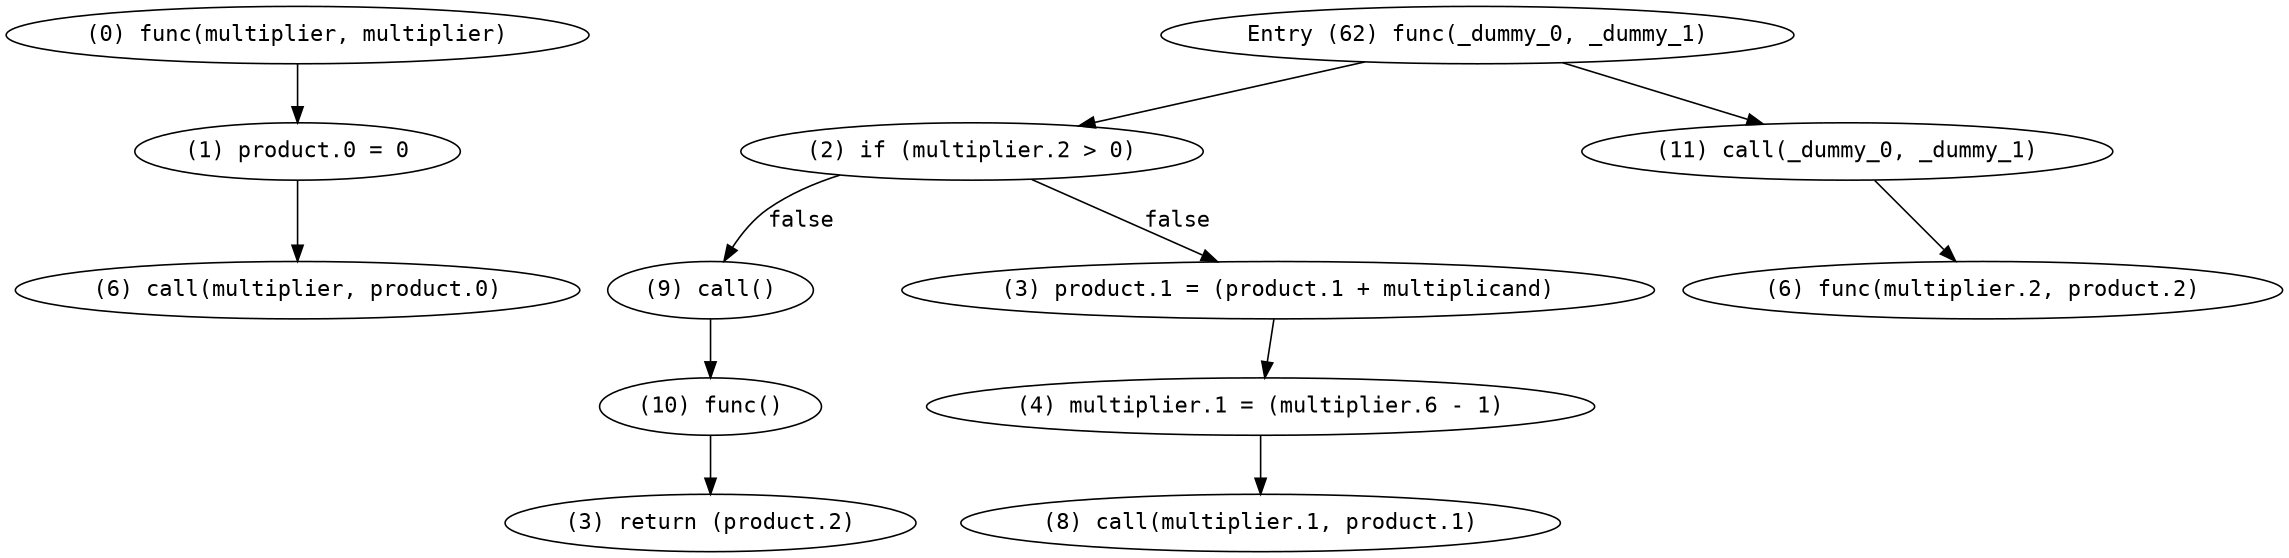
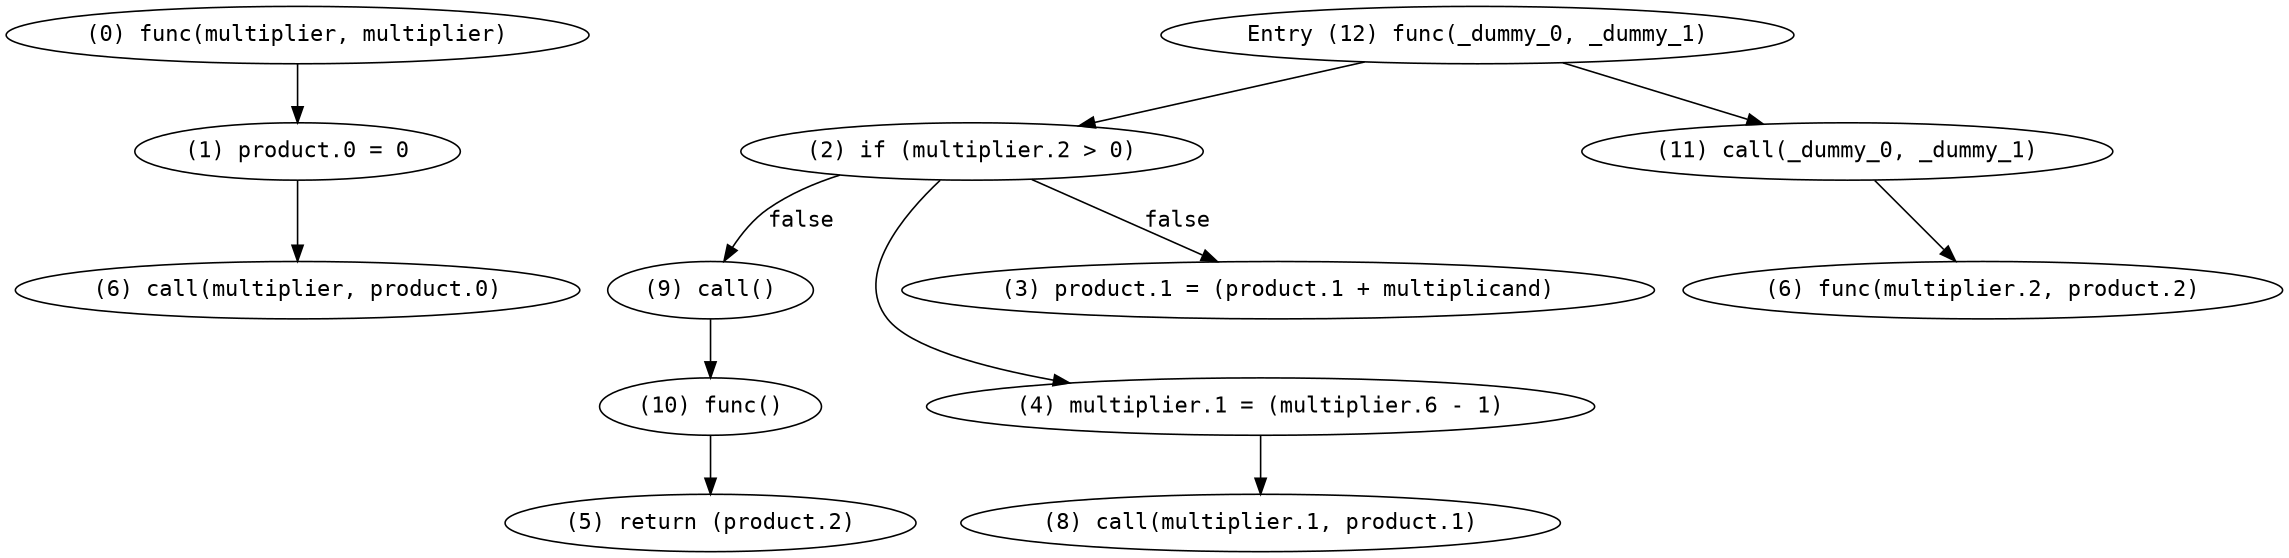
(1477, 35) -> (1477, 35)
(1271, 341) -> (894, 325)
(711, 523) -> (711, 523)
